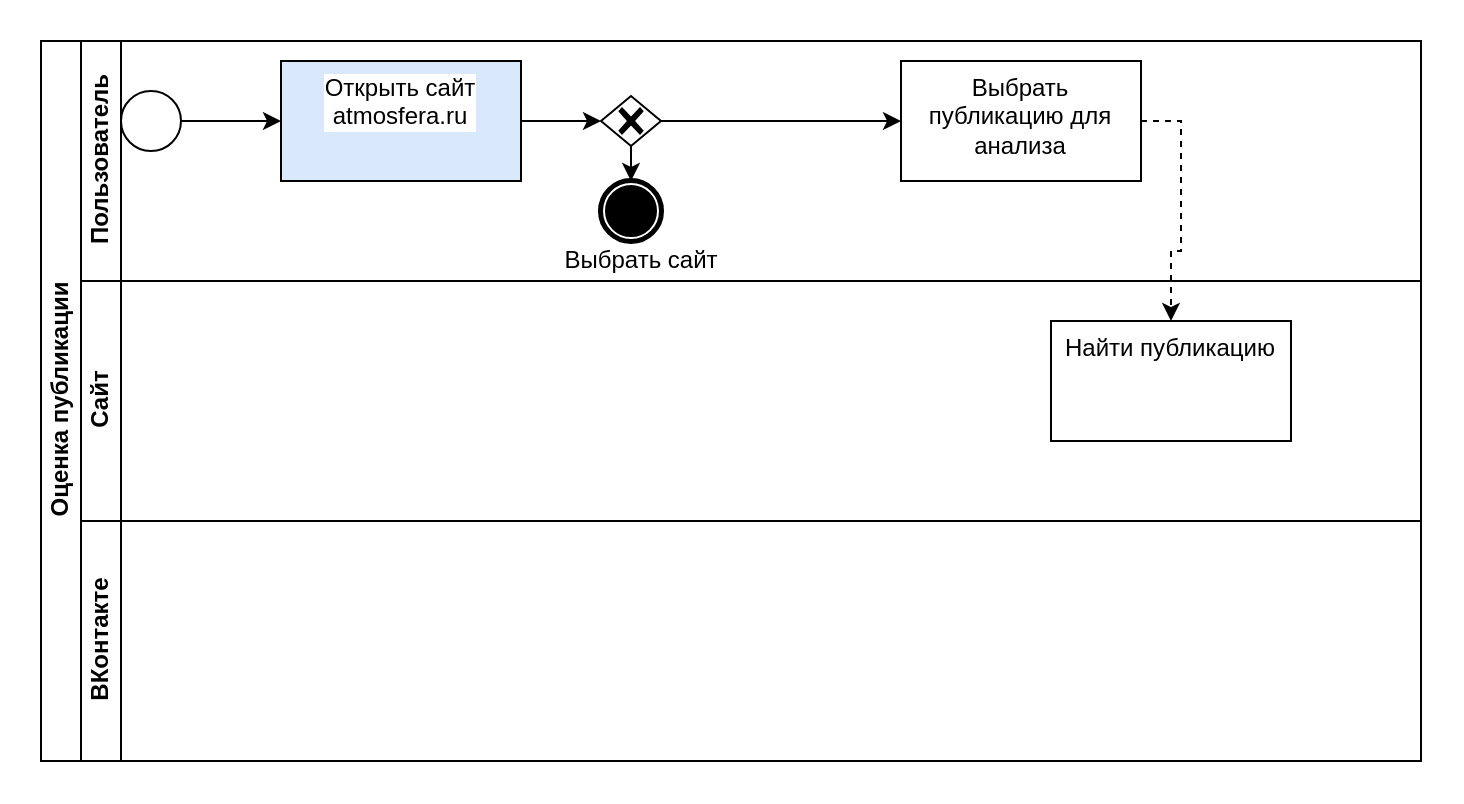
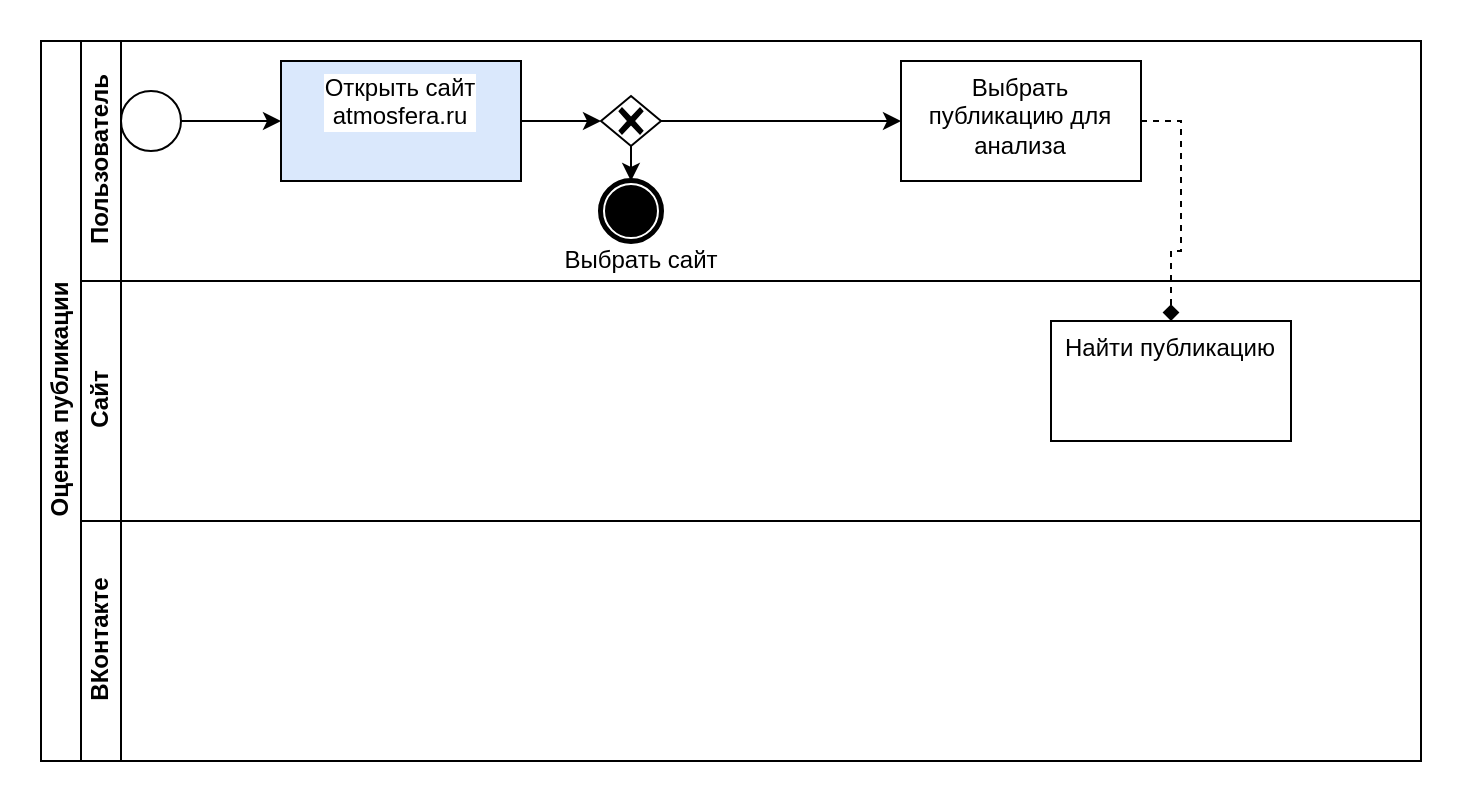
(1171, 305) -> (1171, 304)
